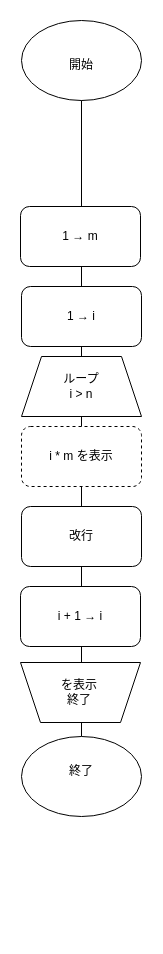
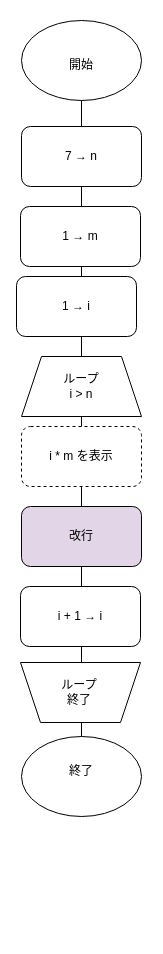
none -> (82, 157)
(82, 317) -> (77, 307)
(82, 537) -> (82, 537)
(80, 693) -> (80, 693)
